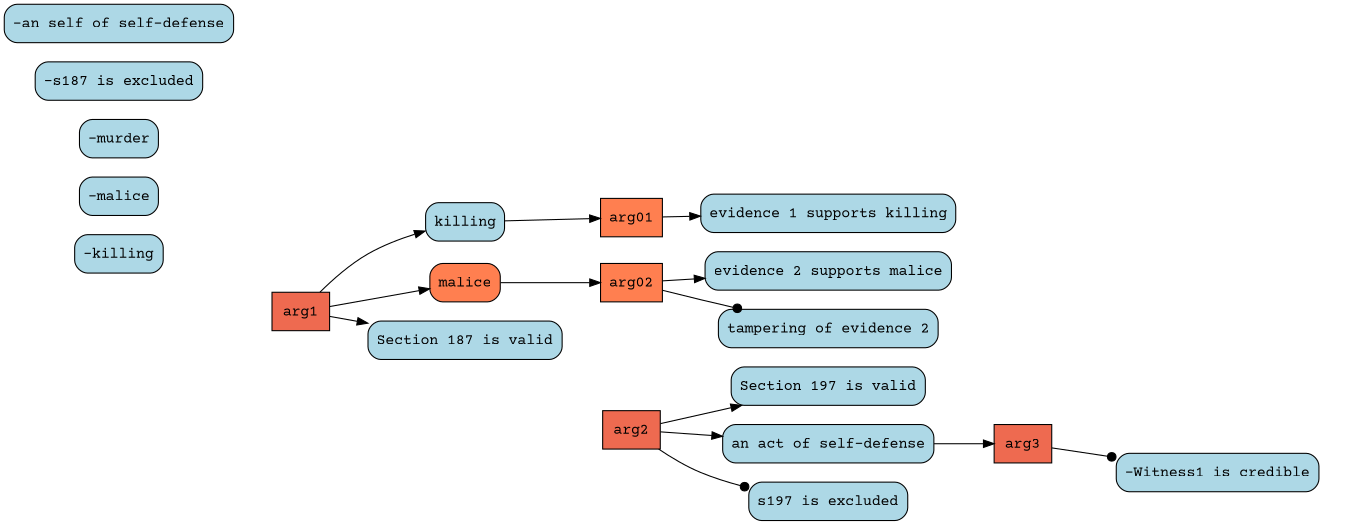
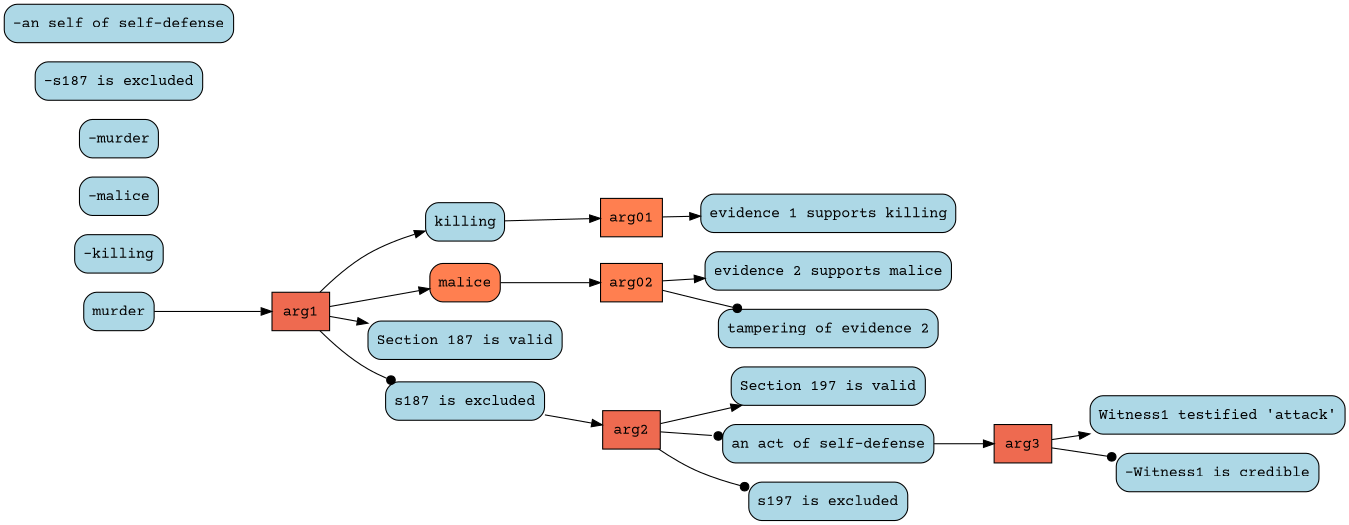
none -> (119, 311)
none -> (465, 401)
none -> (1218, 415)
(686, 434) -> (686, 434)
